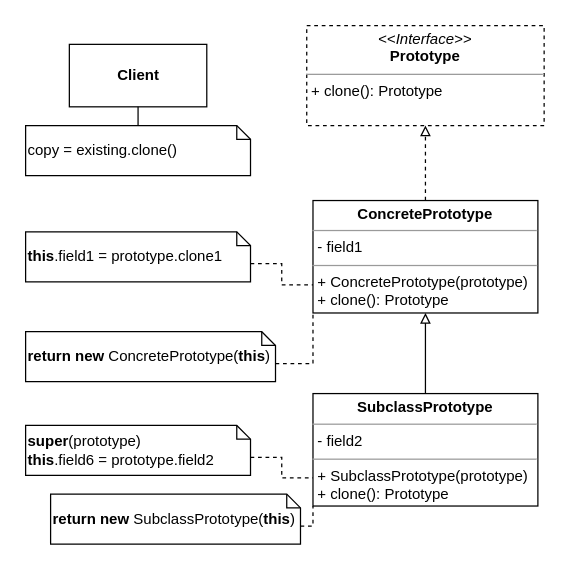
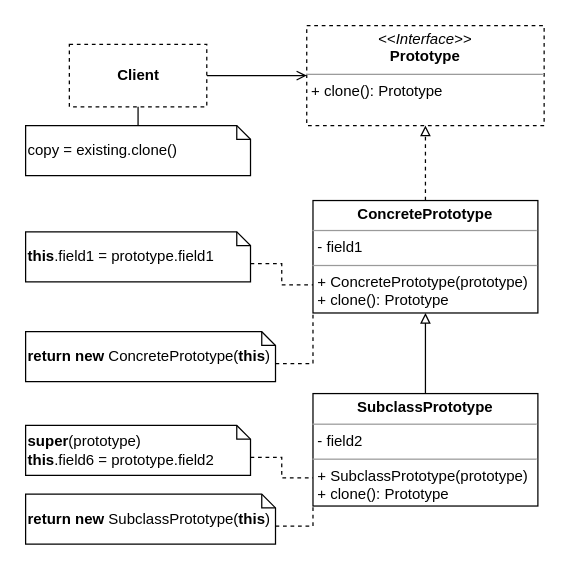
(138, 76) -> (138, 76)
none -> (255, 76)
(139, 257) -> (137, 257)
(176, 519) -> (151, 519)
